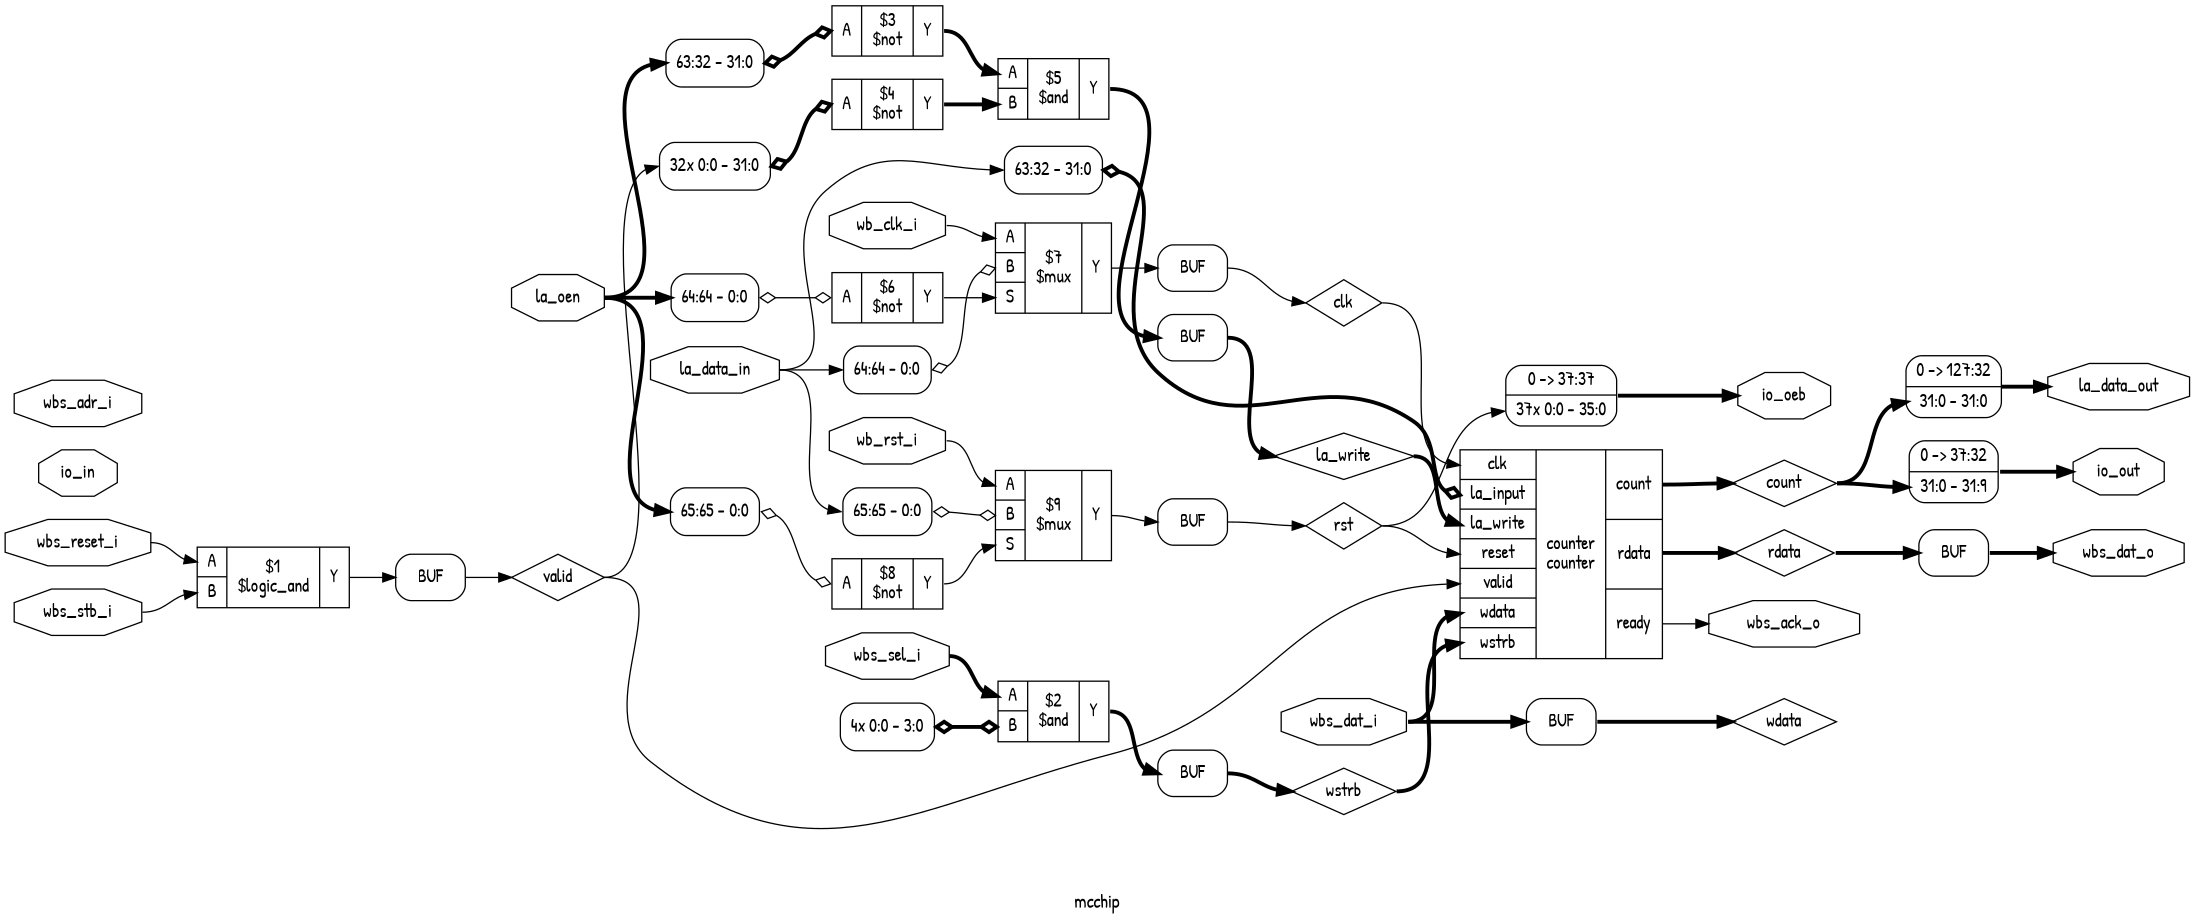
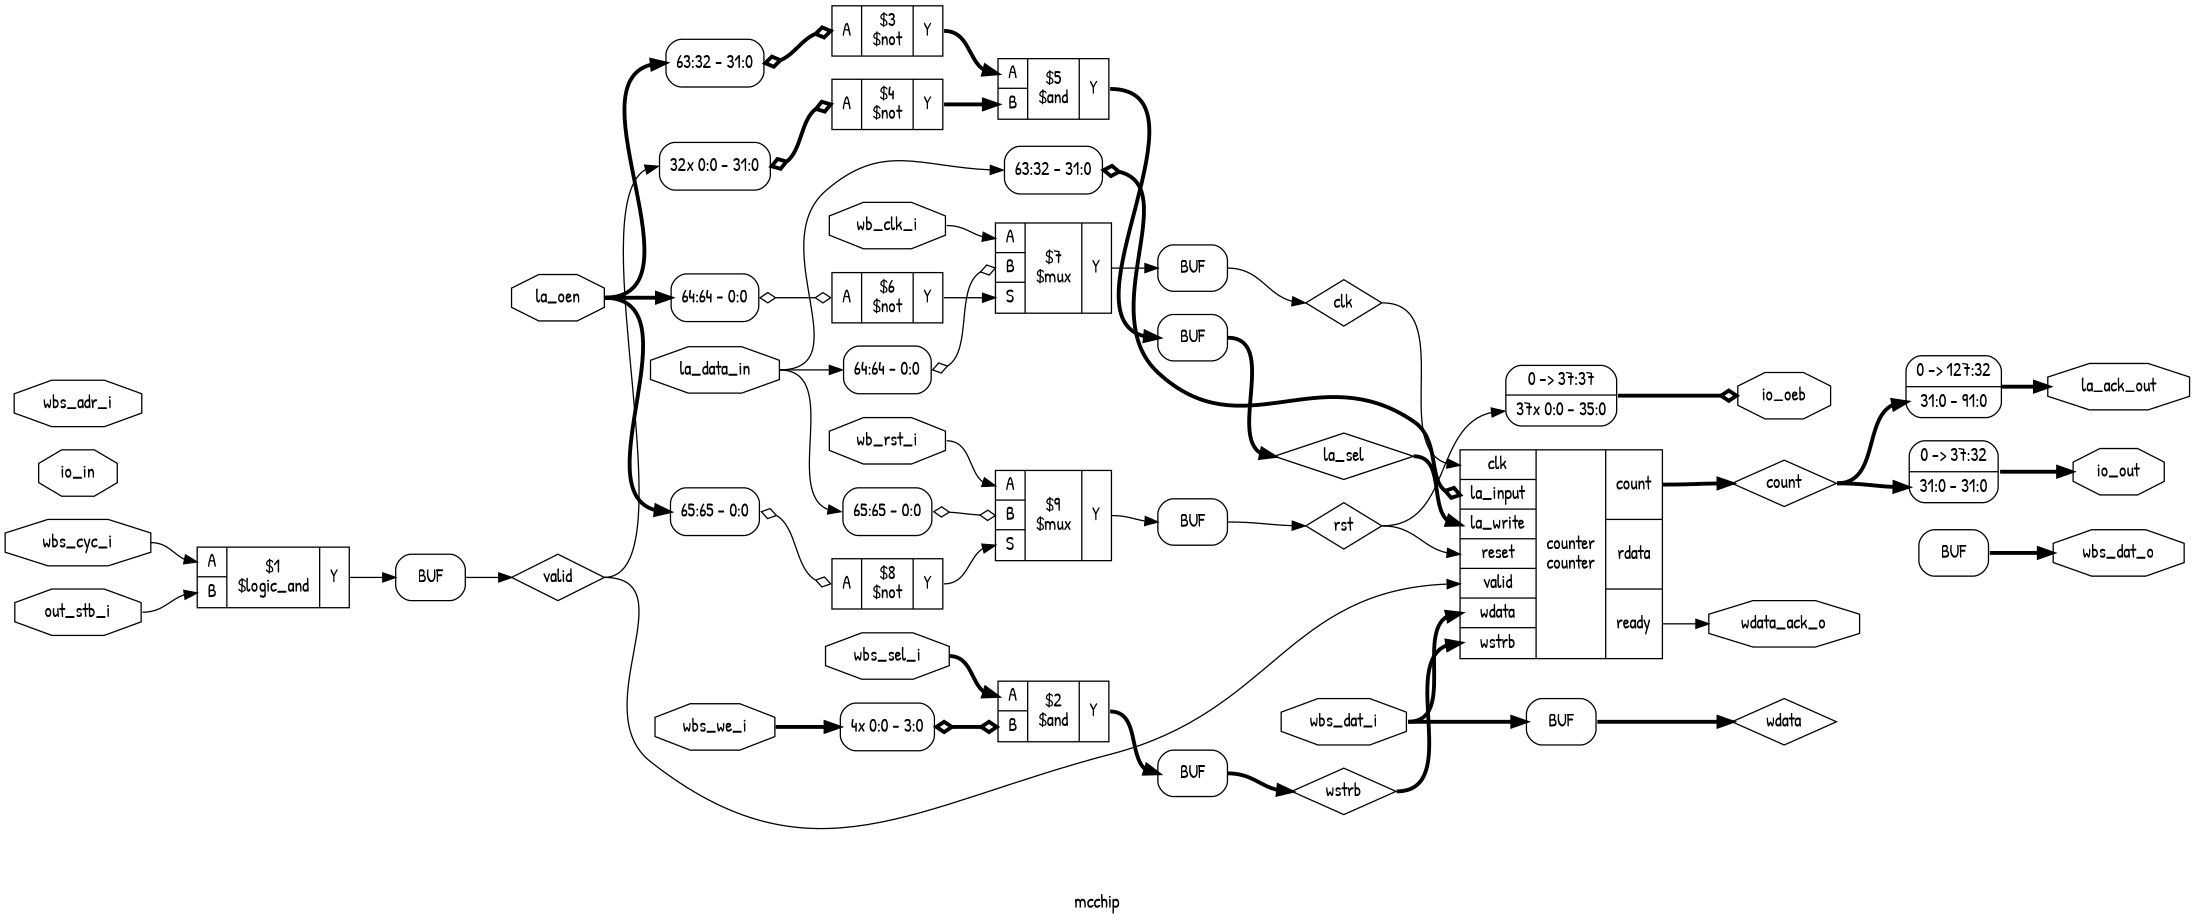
(2119, 387) -> (2119, 387)
(1671, 396) -> (1671, 396)
(1954, 401) -> (1954, 401)
(1344, 456) -> (1344, 456)
(1954, 487) -> (1954, 487)
(78, 543) -> (78, 543)
(1784, 553) -> none
(78, 612) -> (78, 612)
(1784, 624) -> (1784, 624)
none -> (715, 727)
